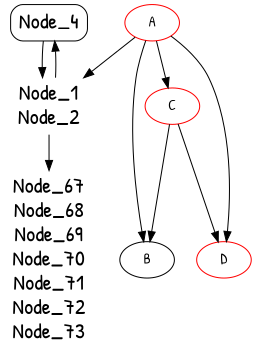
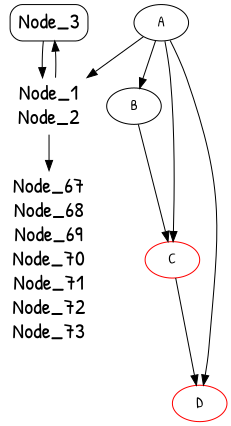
(49, 23) -> (49, 23)
(152, 23) -> (161, 23)
(161, 178) -> (152, 178)
